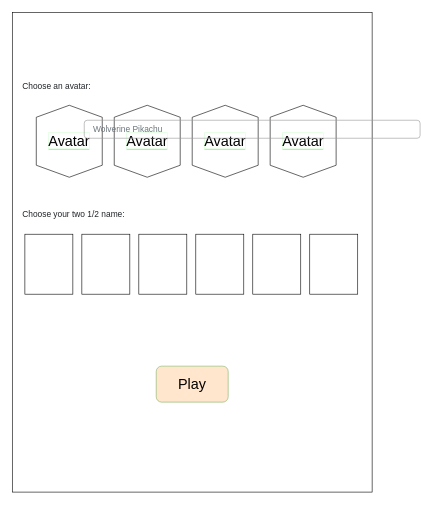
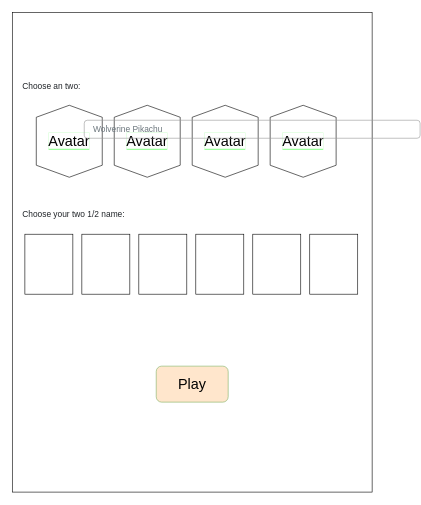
(59, 86) -> (52, 86)
